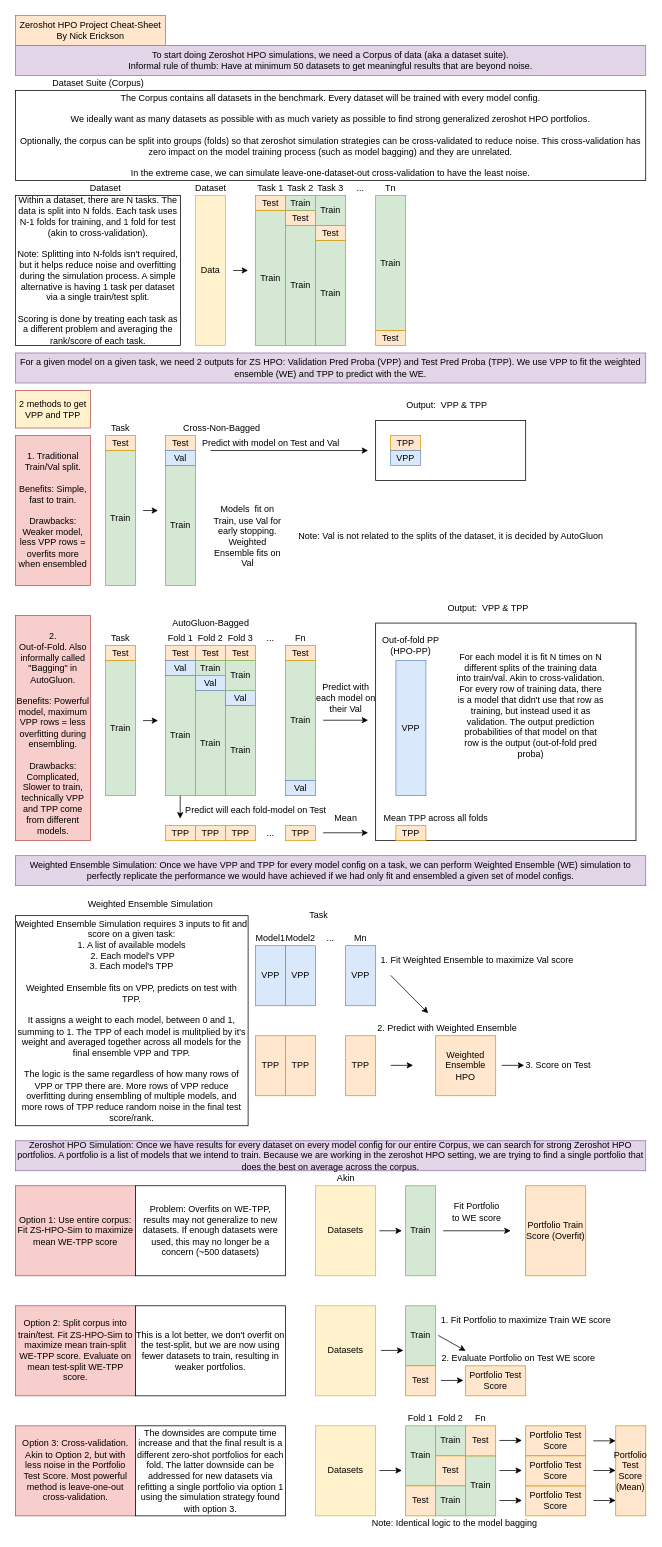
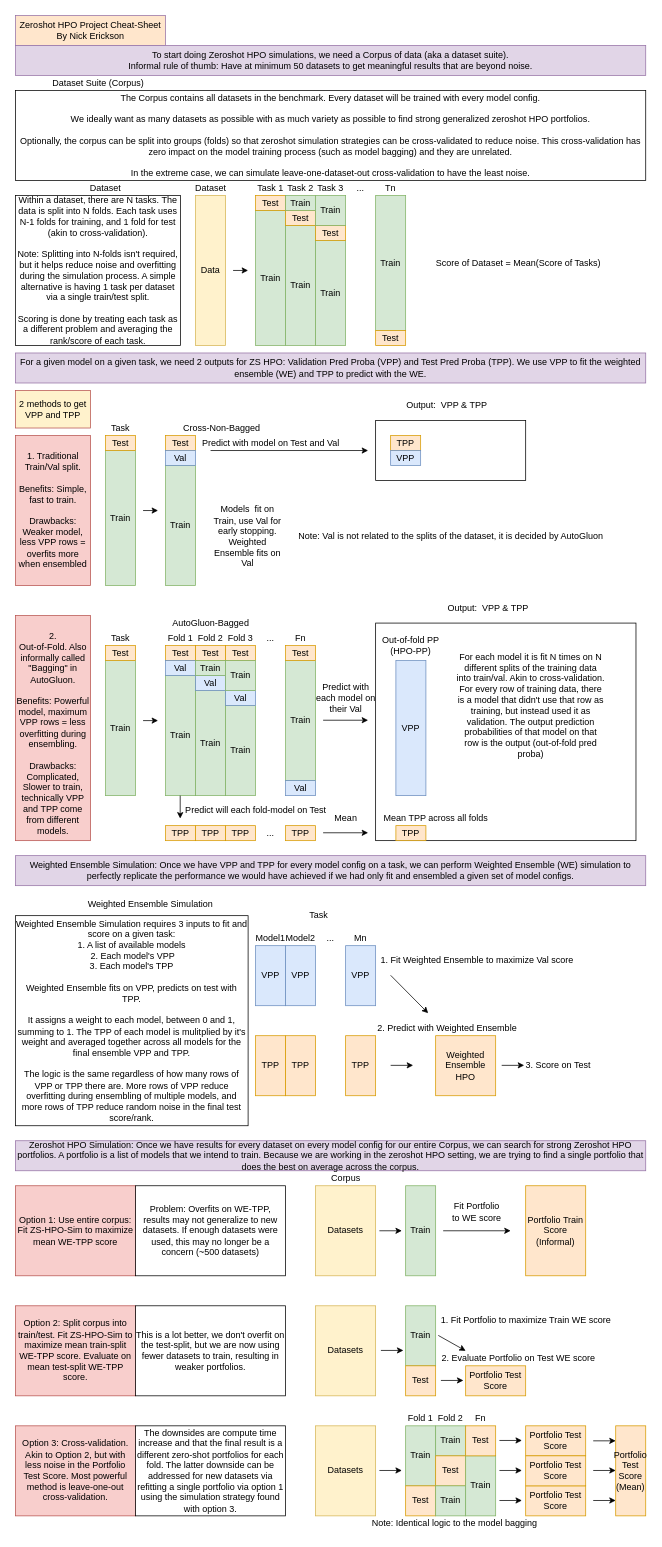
none -> (518, 263)
(346, 1178) -> (346, 1178)
(555, 1230) -> (555, 1230)
